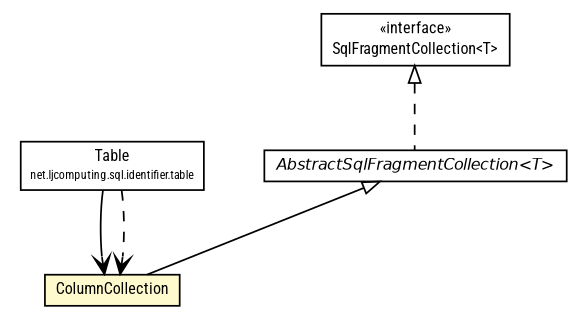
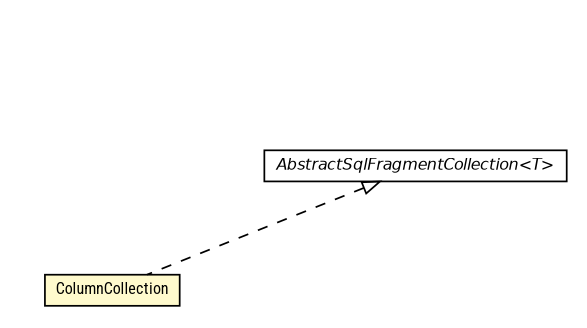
(415, 40) -> none
(112, 166) -> none
(255, 231) -> (255, 231)
